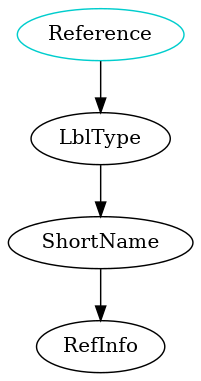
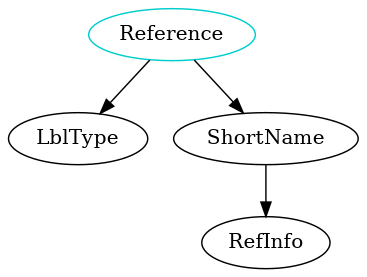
(101, 184) -> (214, 81)
